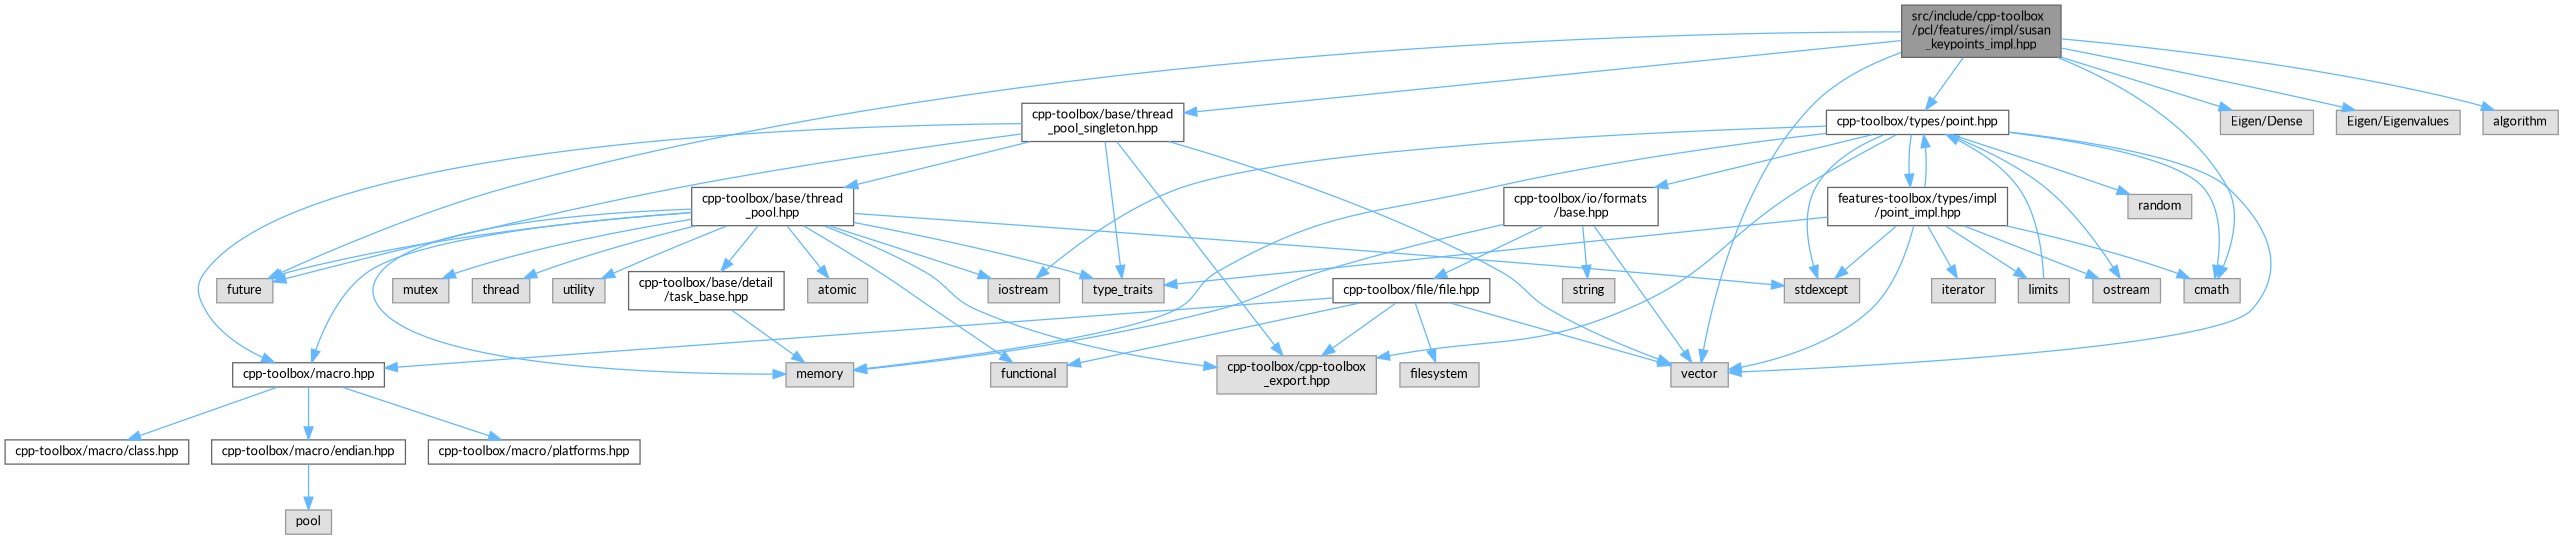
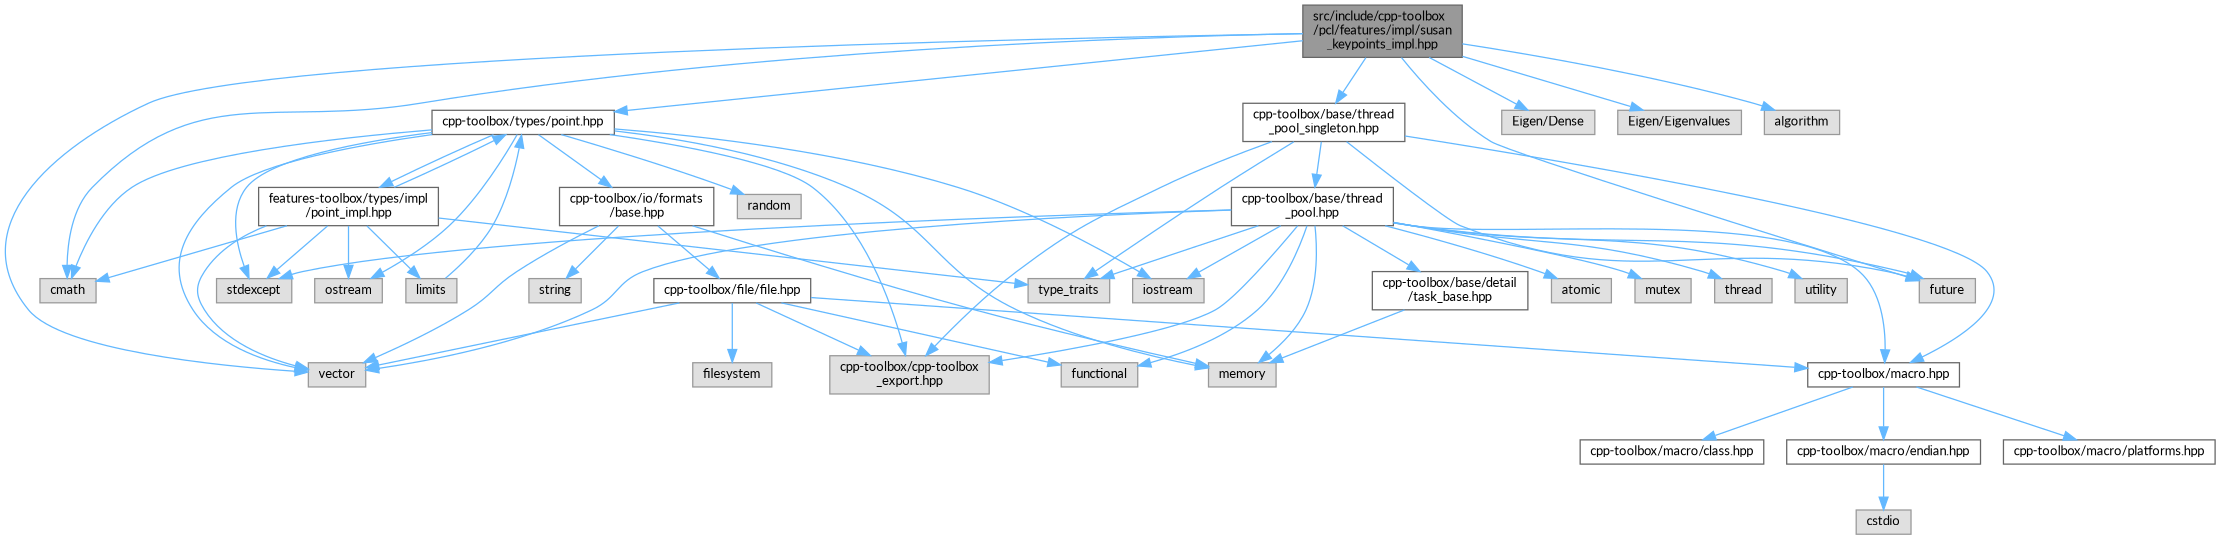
(1422, 233) -> (793, 241)
(1963, 291) -> none
(309, 522) -> (1884, 522)
